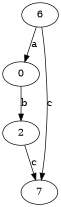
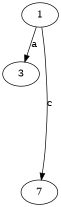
(40, 15) -> (40, 15)
(21, 74) -> (21, 74)
(21, 133) -> none
